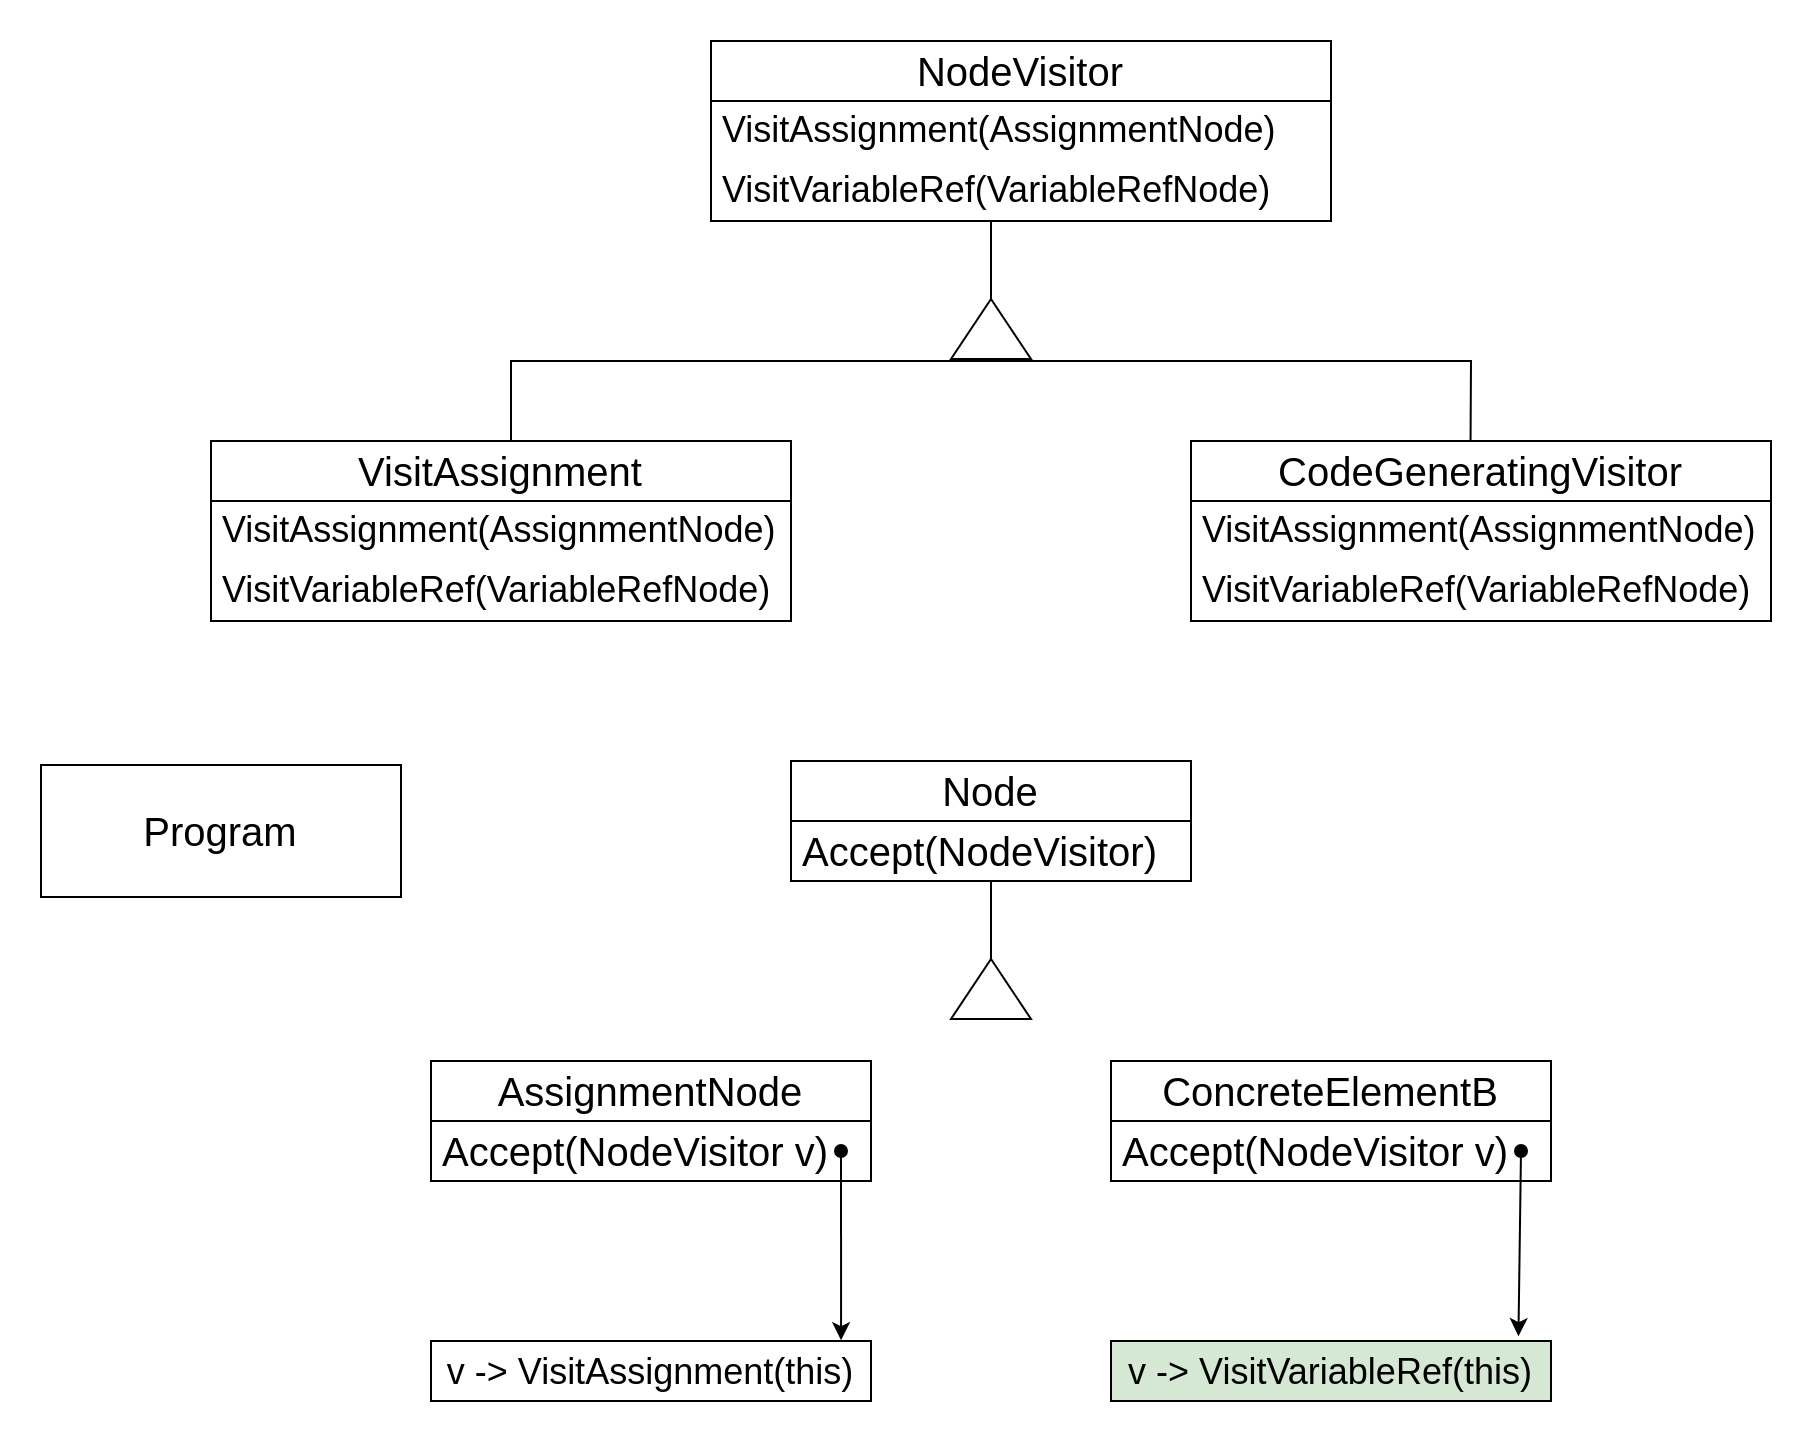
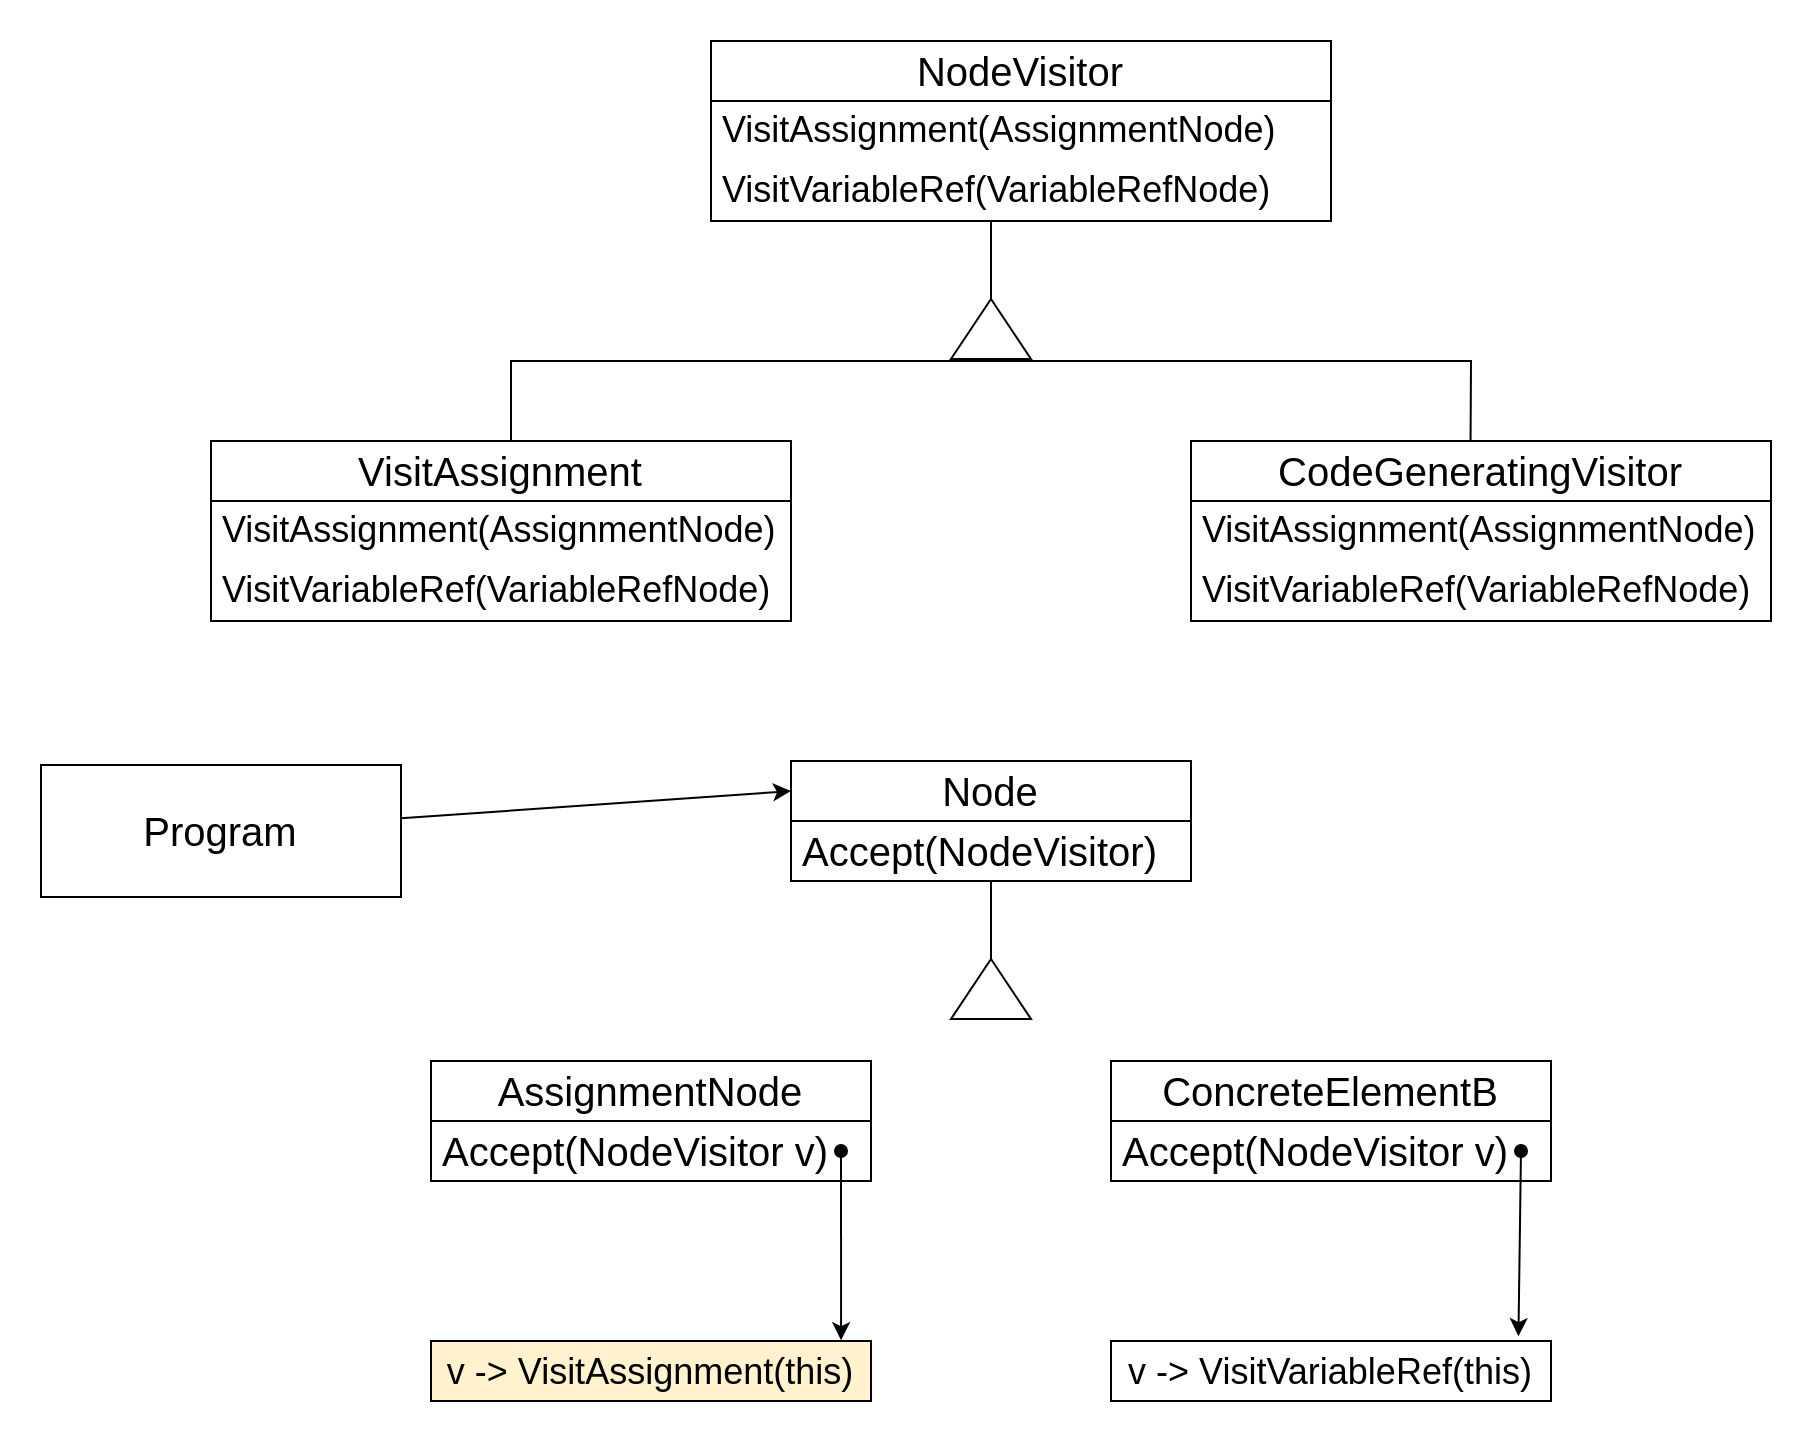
none -> (590, 805)
(651, 1371) -> (651, 1371)
(1331, 1371) -> (1331, 1371)
